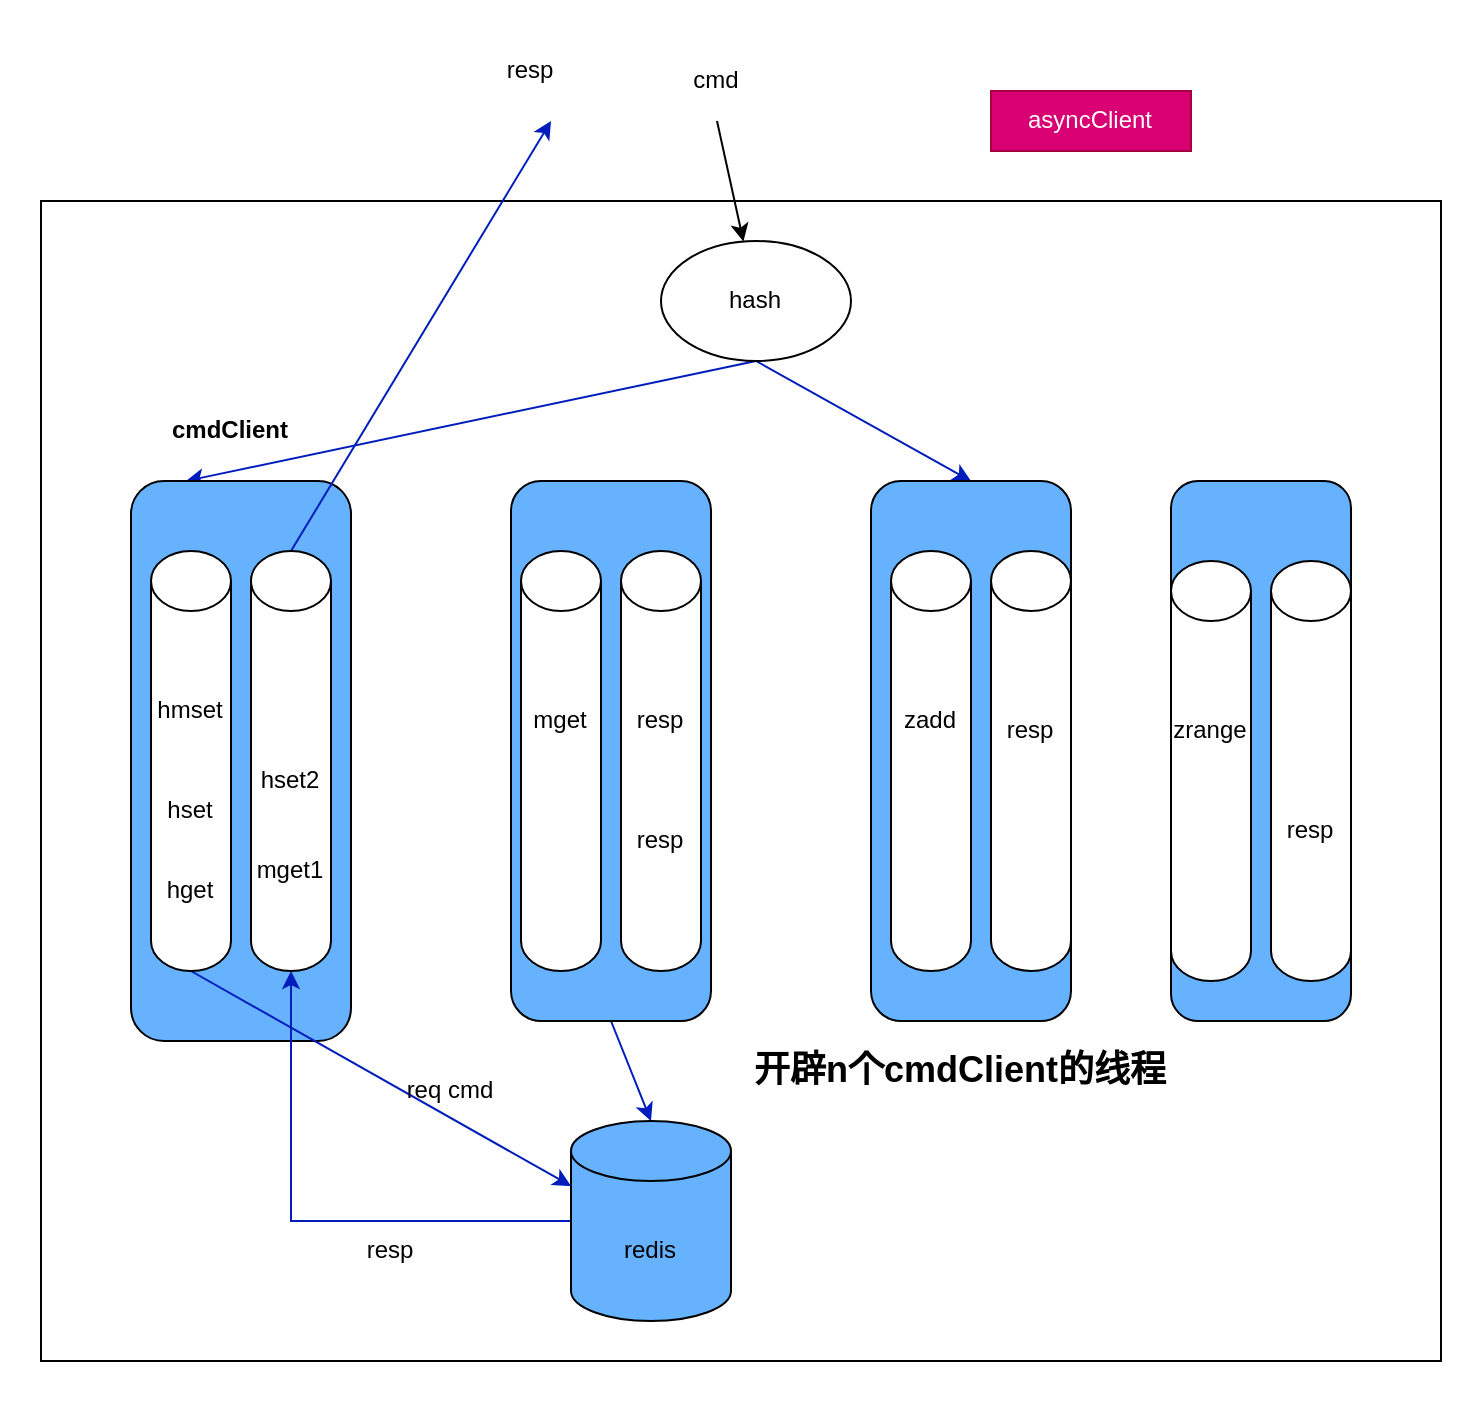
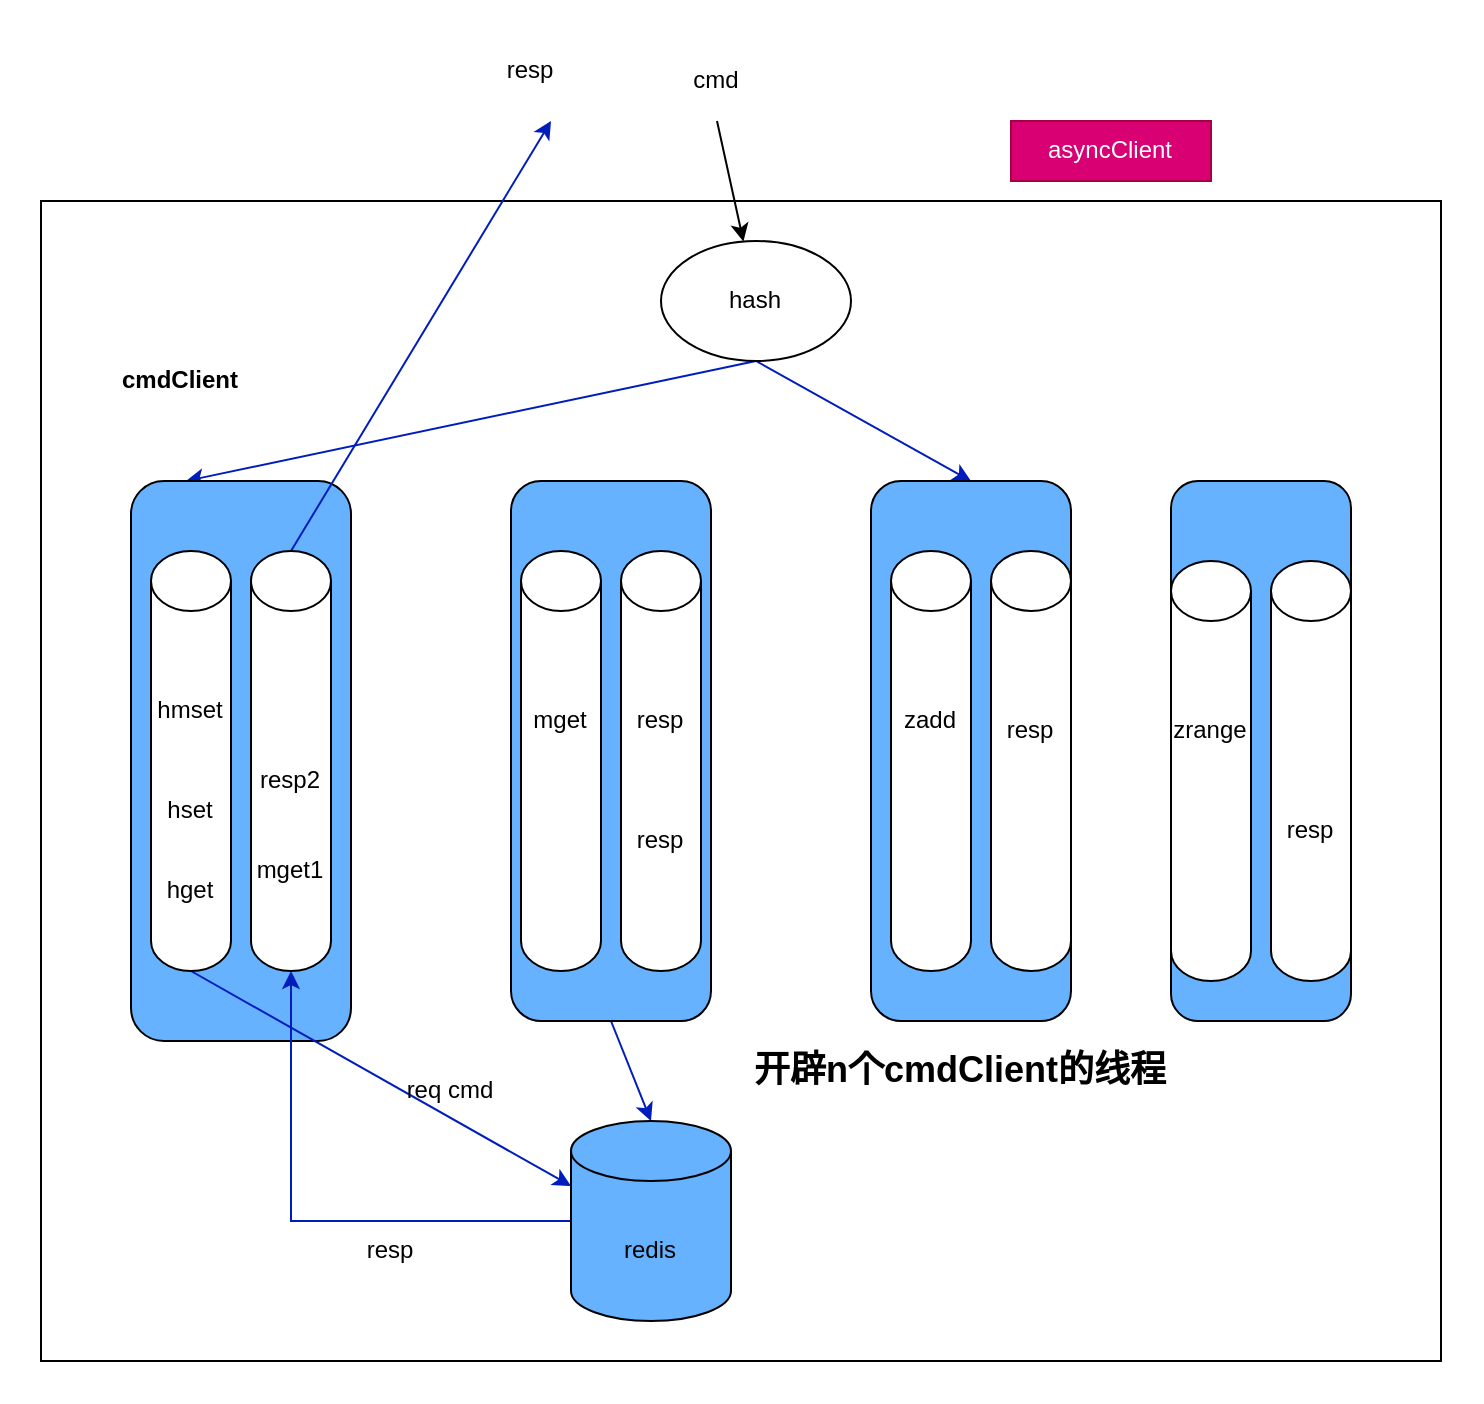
(1091, 121) -> (1111, 151)
(231, 431) -> (181, 381)
(291, 781) -> (291, 781)
